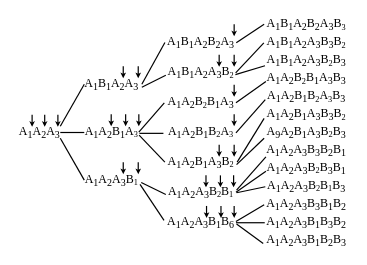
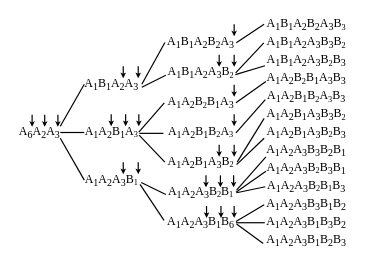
(40, 132) -> (40, 132)
(307, 132) -> (307, 132)
